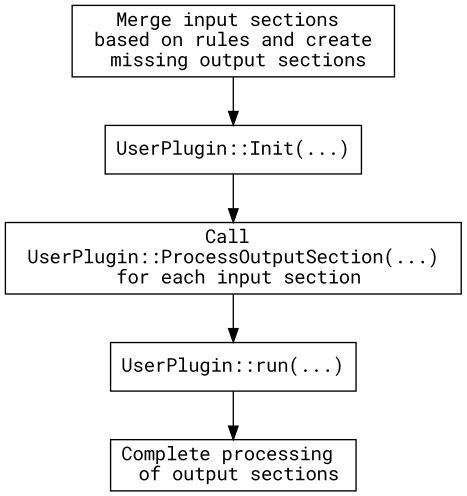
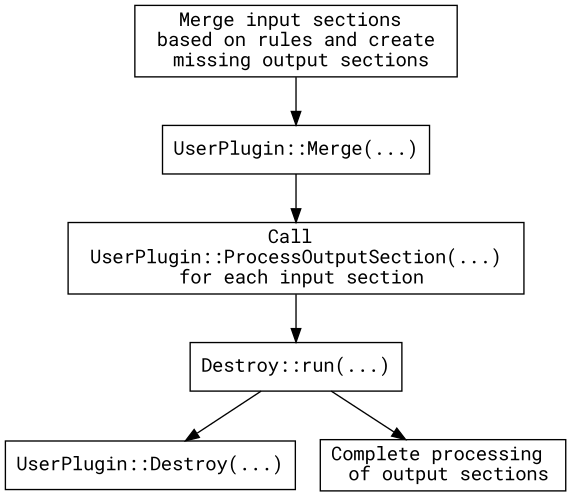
(233, 150) -> (296, 150)
(233, 367) -> (296, 367)
none -> (150, 465)
